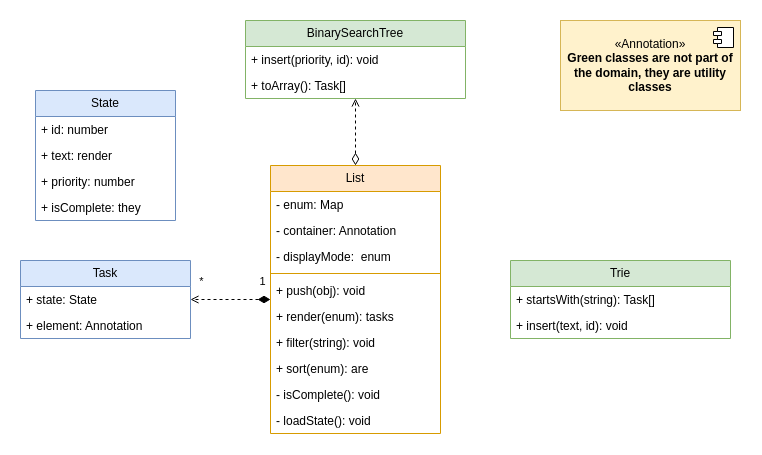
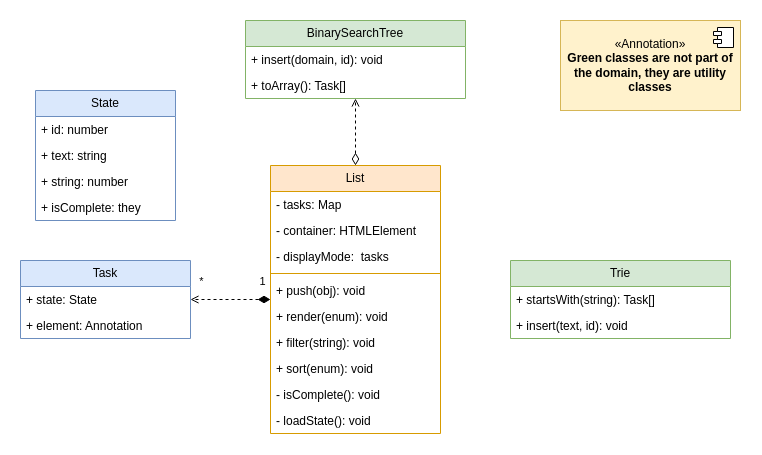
(330, 61) -> (325, 61)
(84, 157) -> (82, 157)
(94, 183) -> (89, 183)
(309, 206) -> (312, 206)
(346, 232) -> (349, 232)
(336, 258) -> (339, 258)
(342, 318) -> (337, 318)
(329, 370) -> (331, 370)
